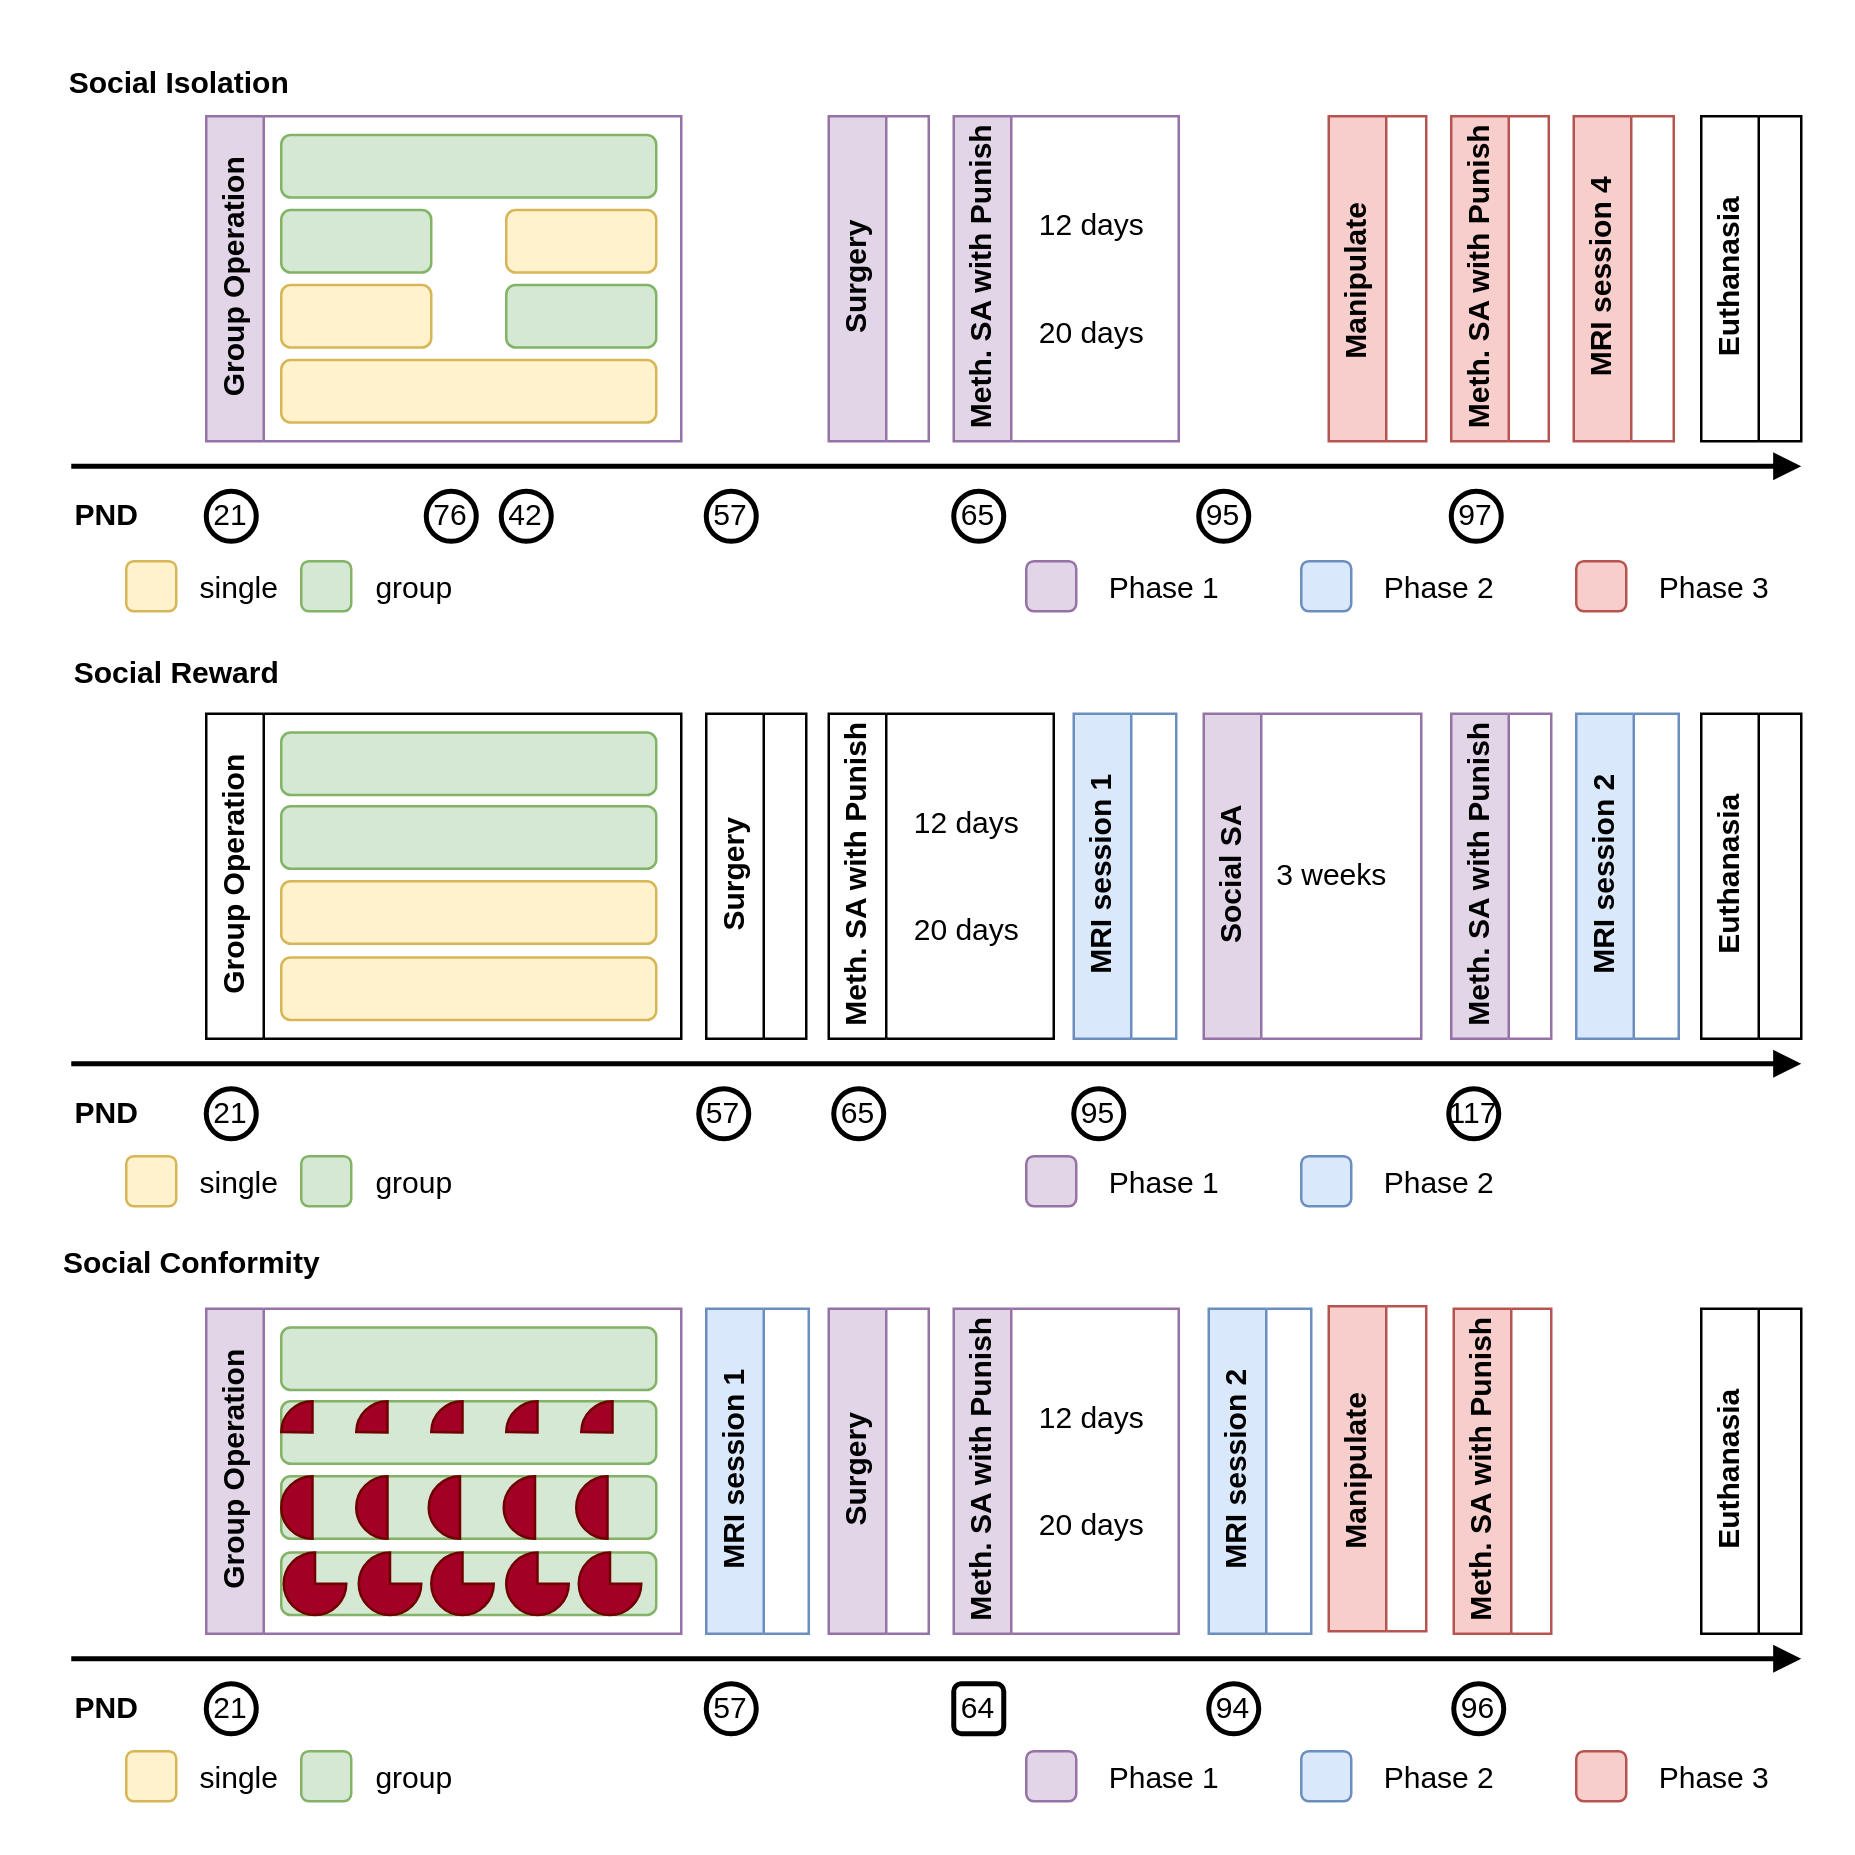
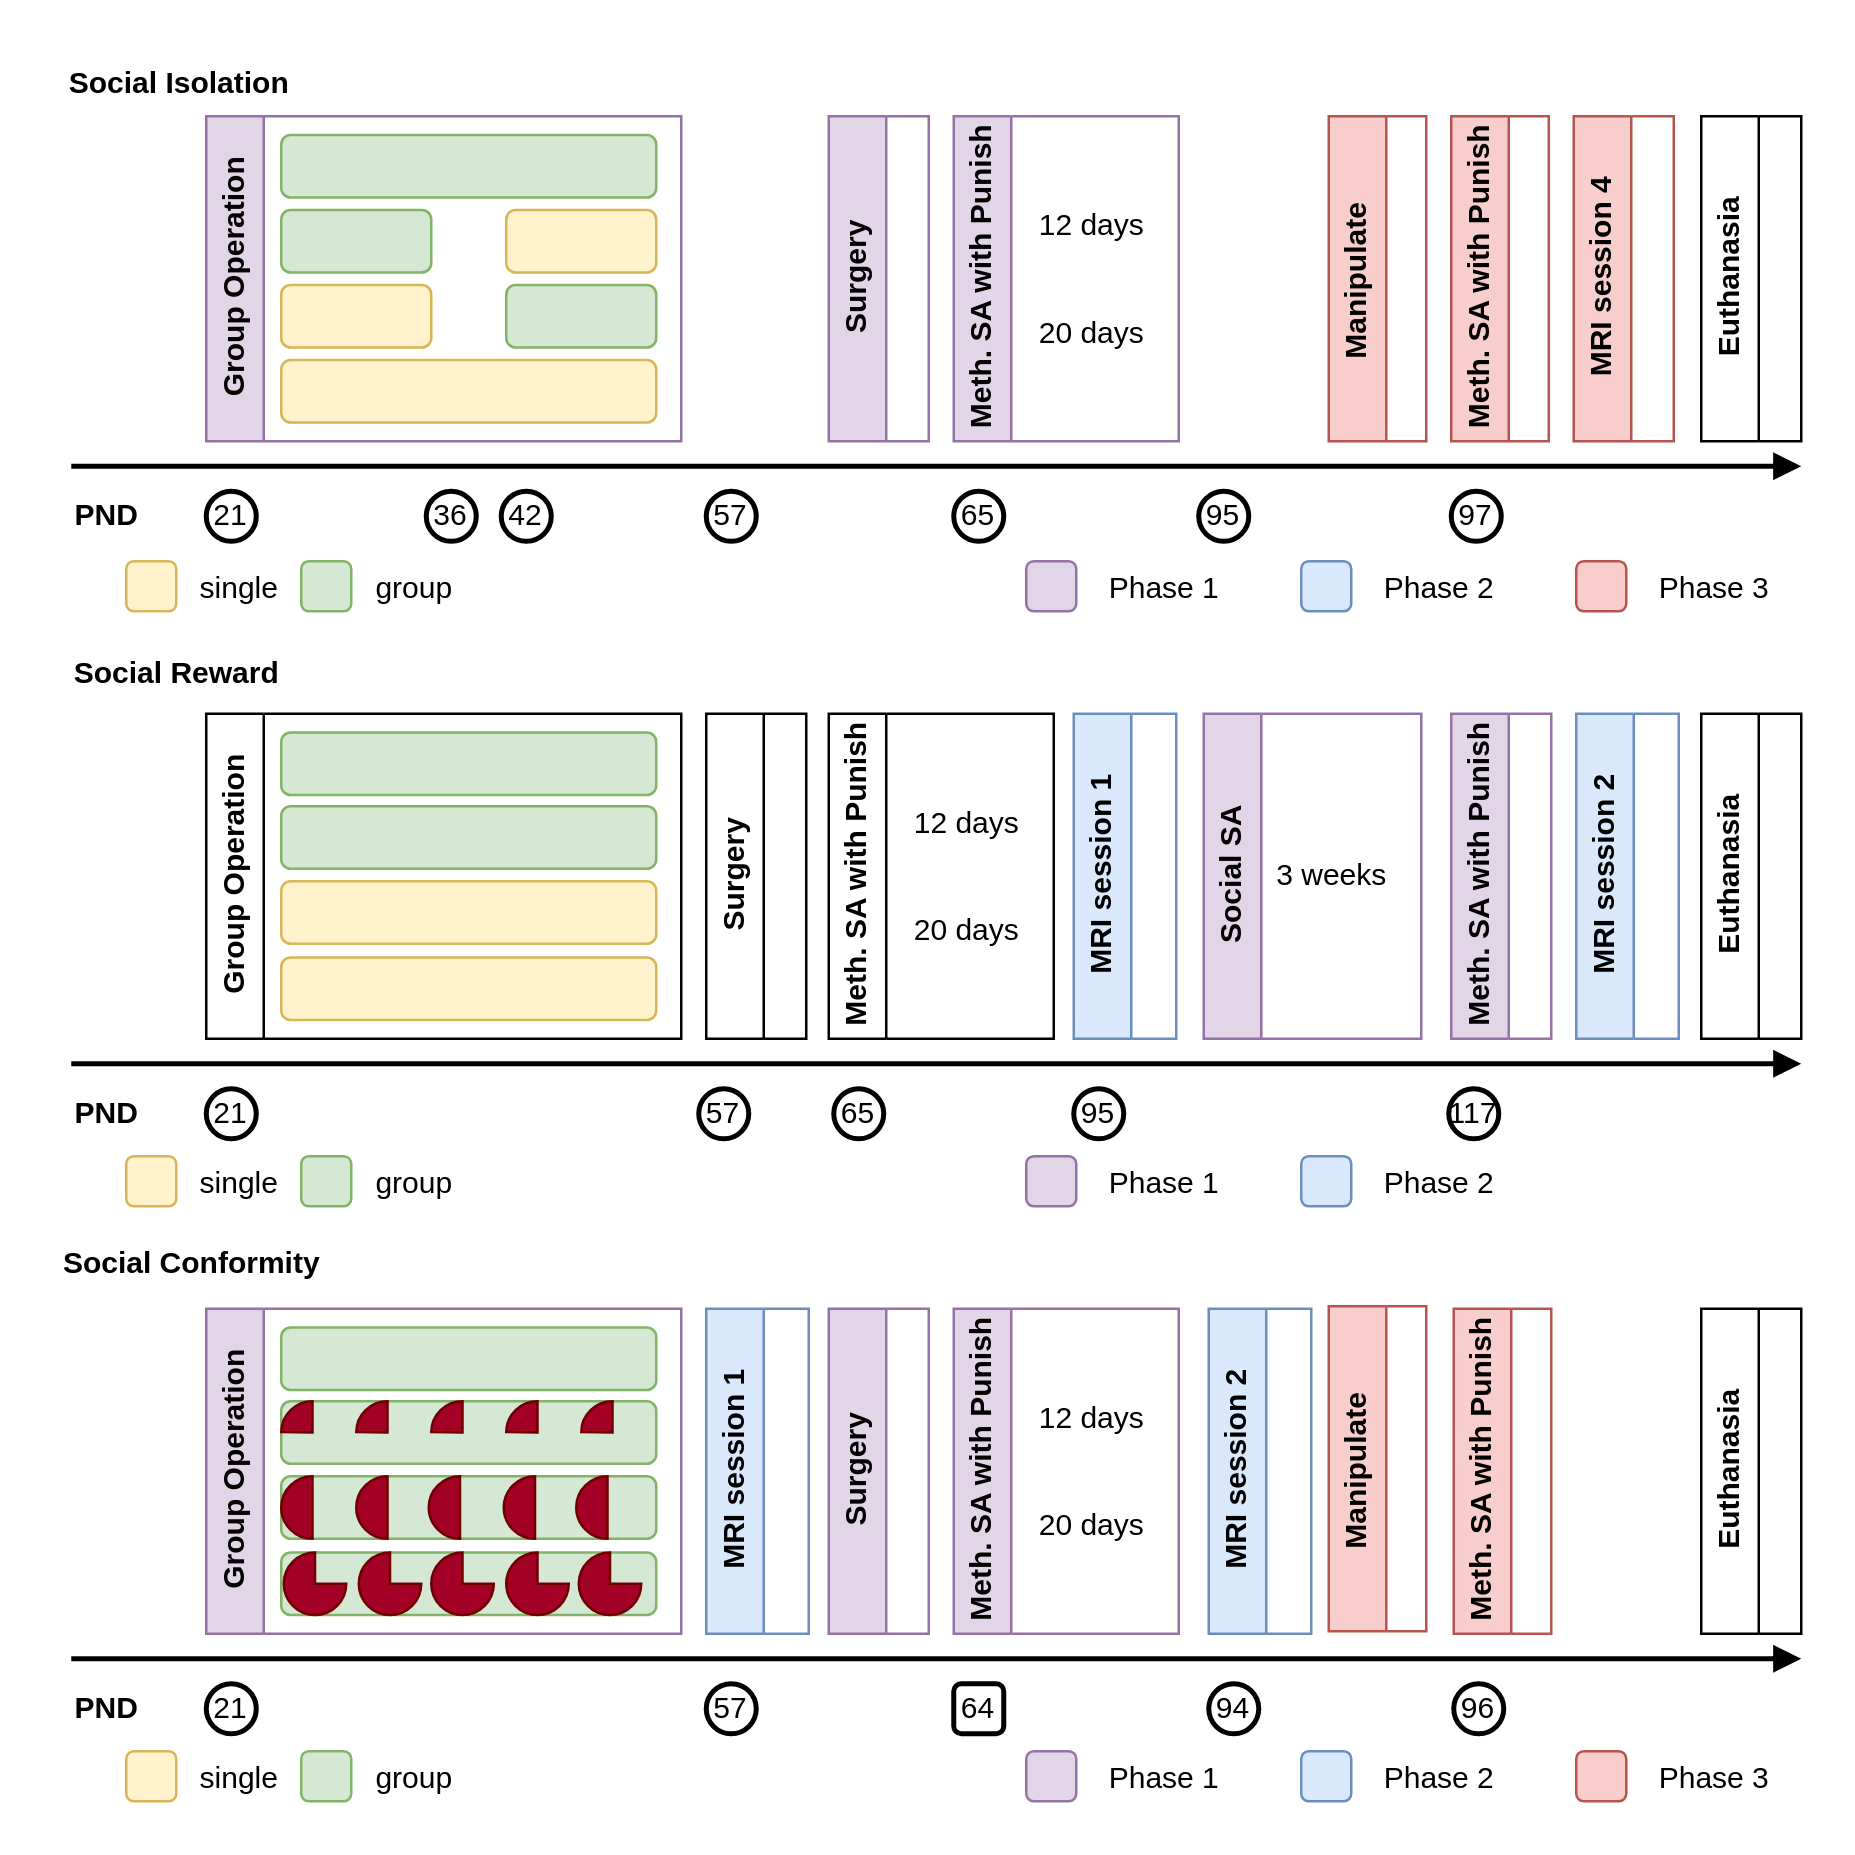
(451, 516) -> (451, 516)
